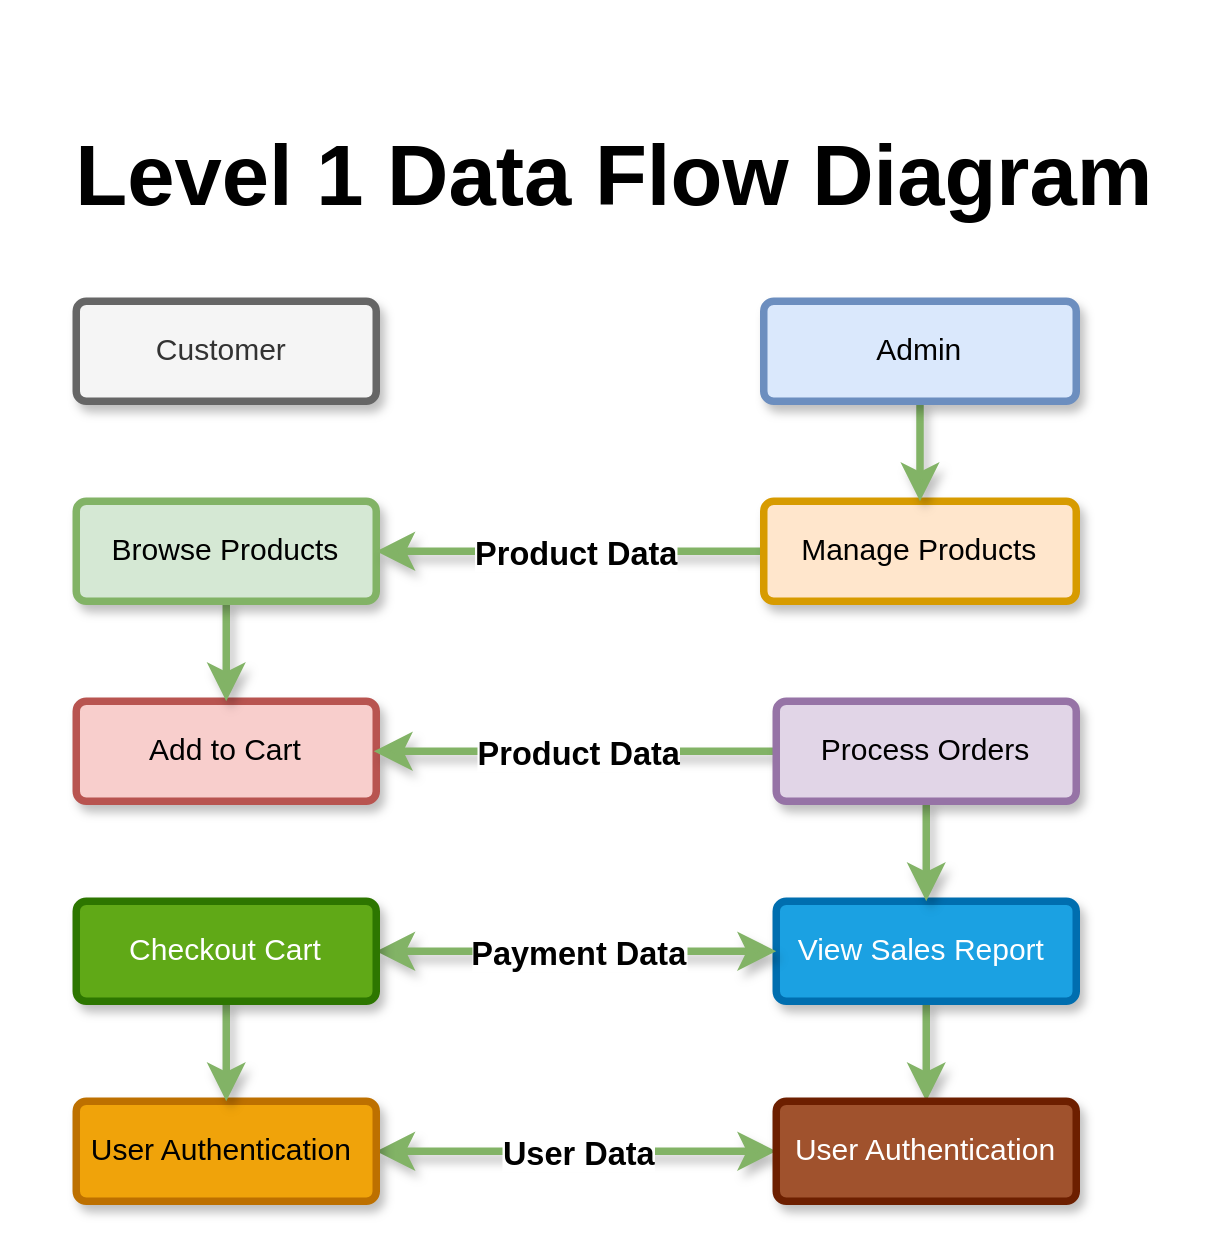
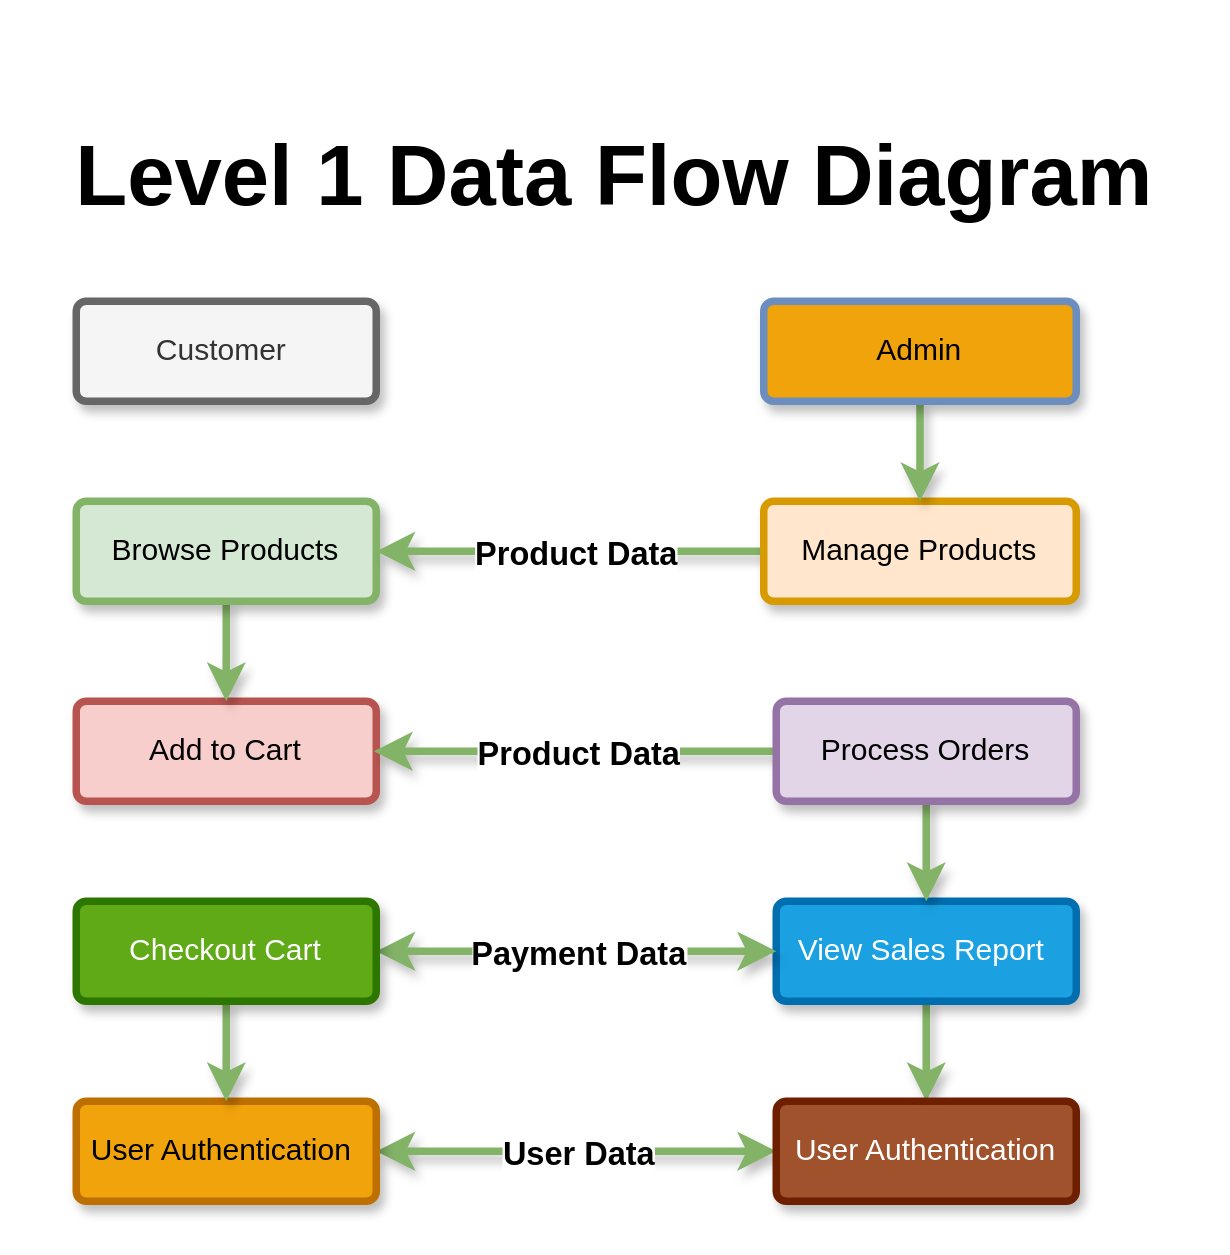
(920, 351) -> (920, 351)
